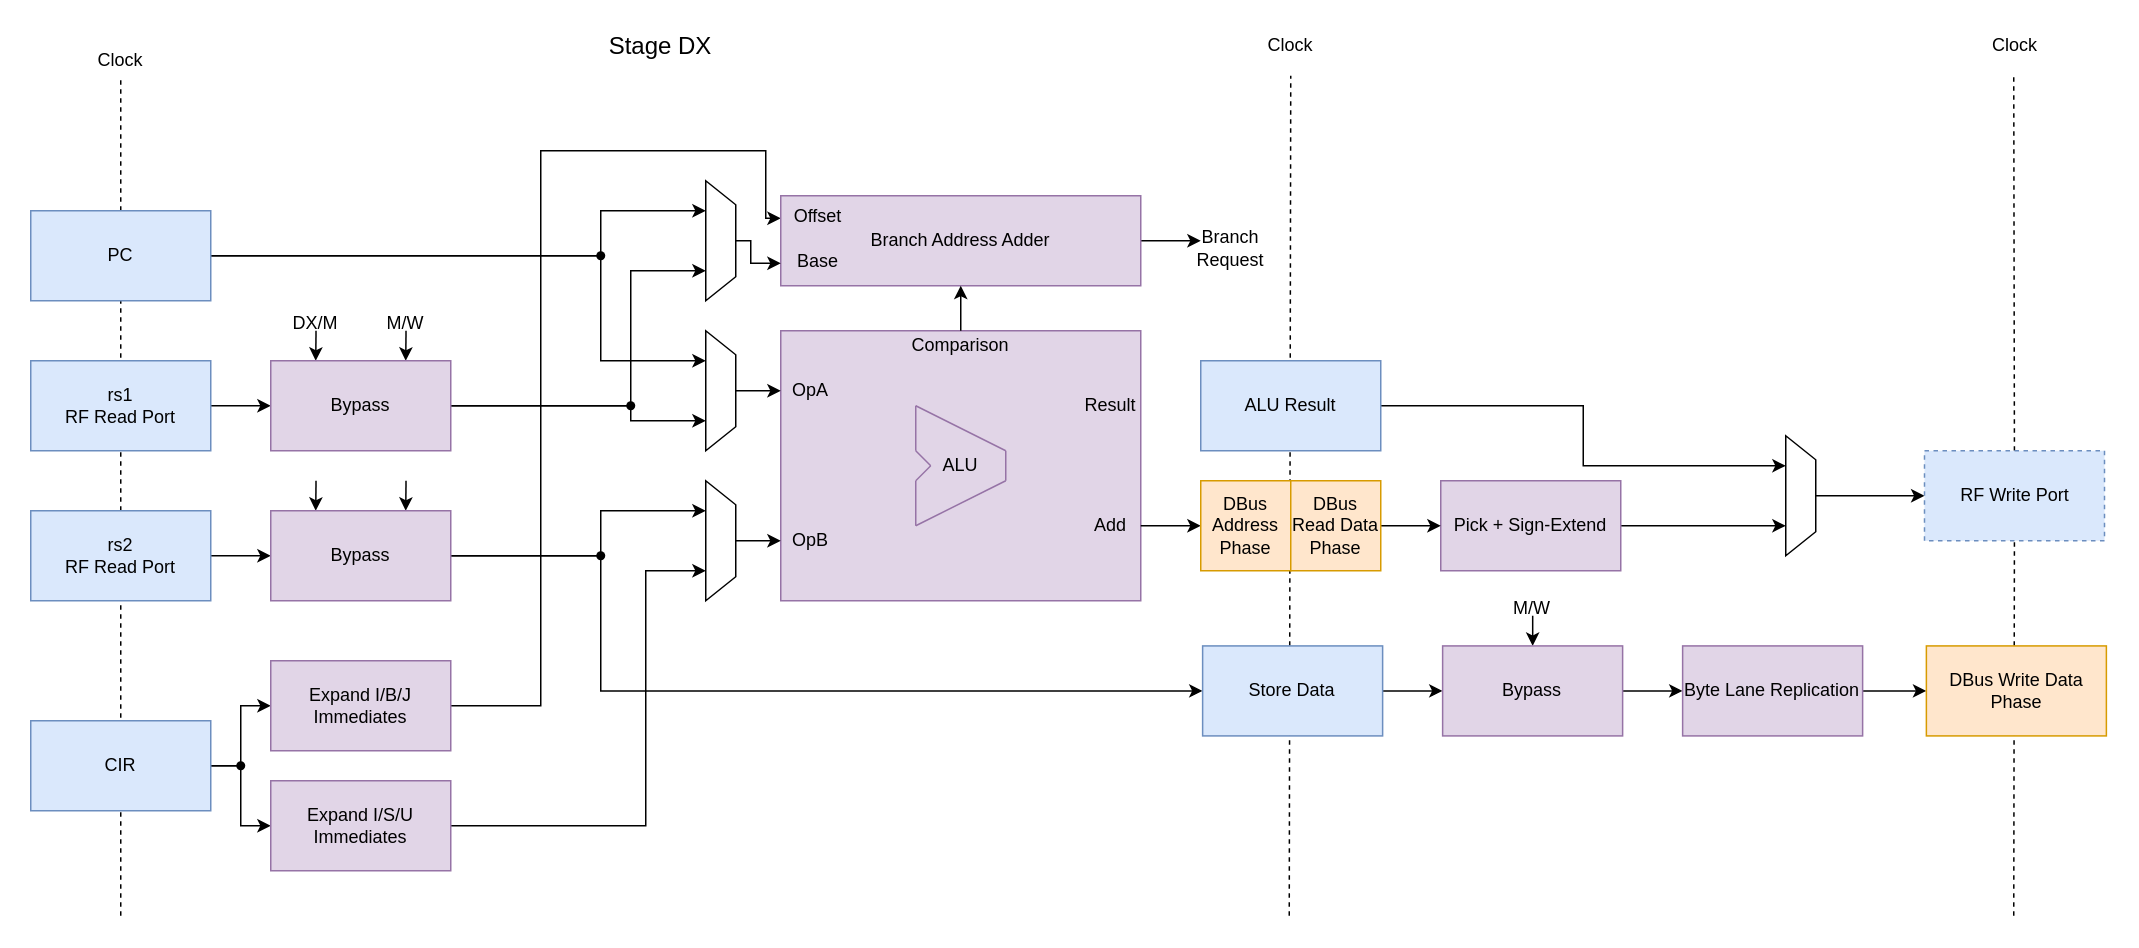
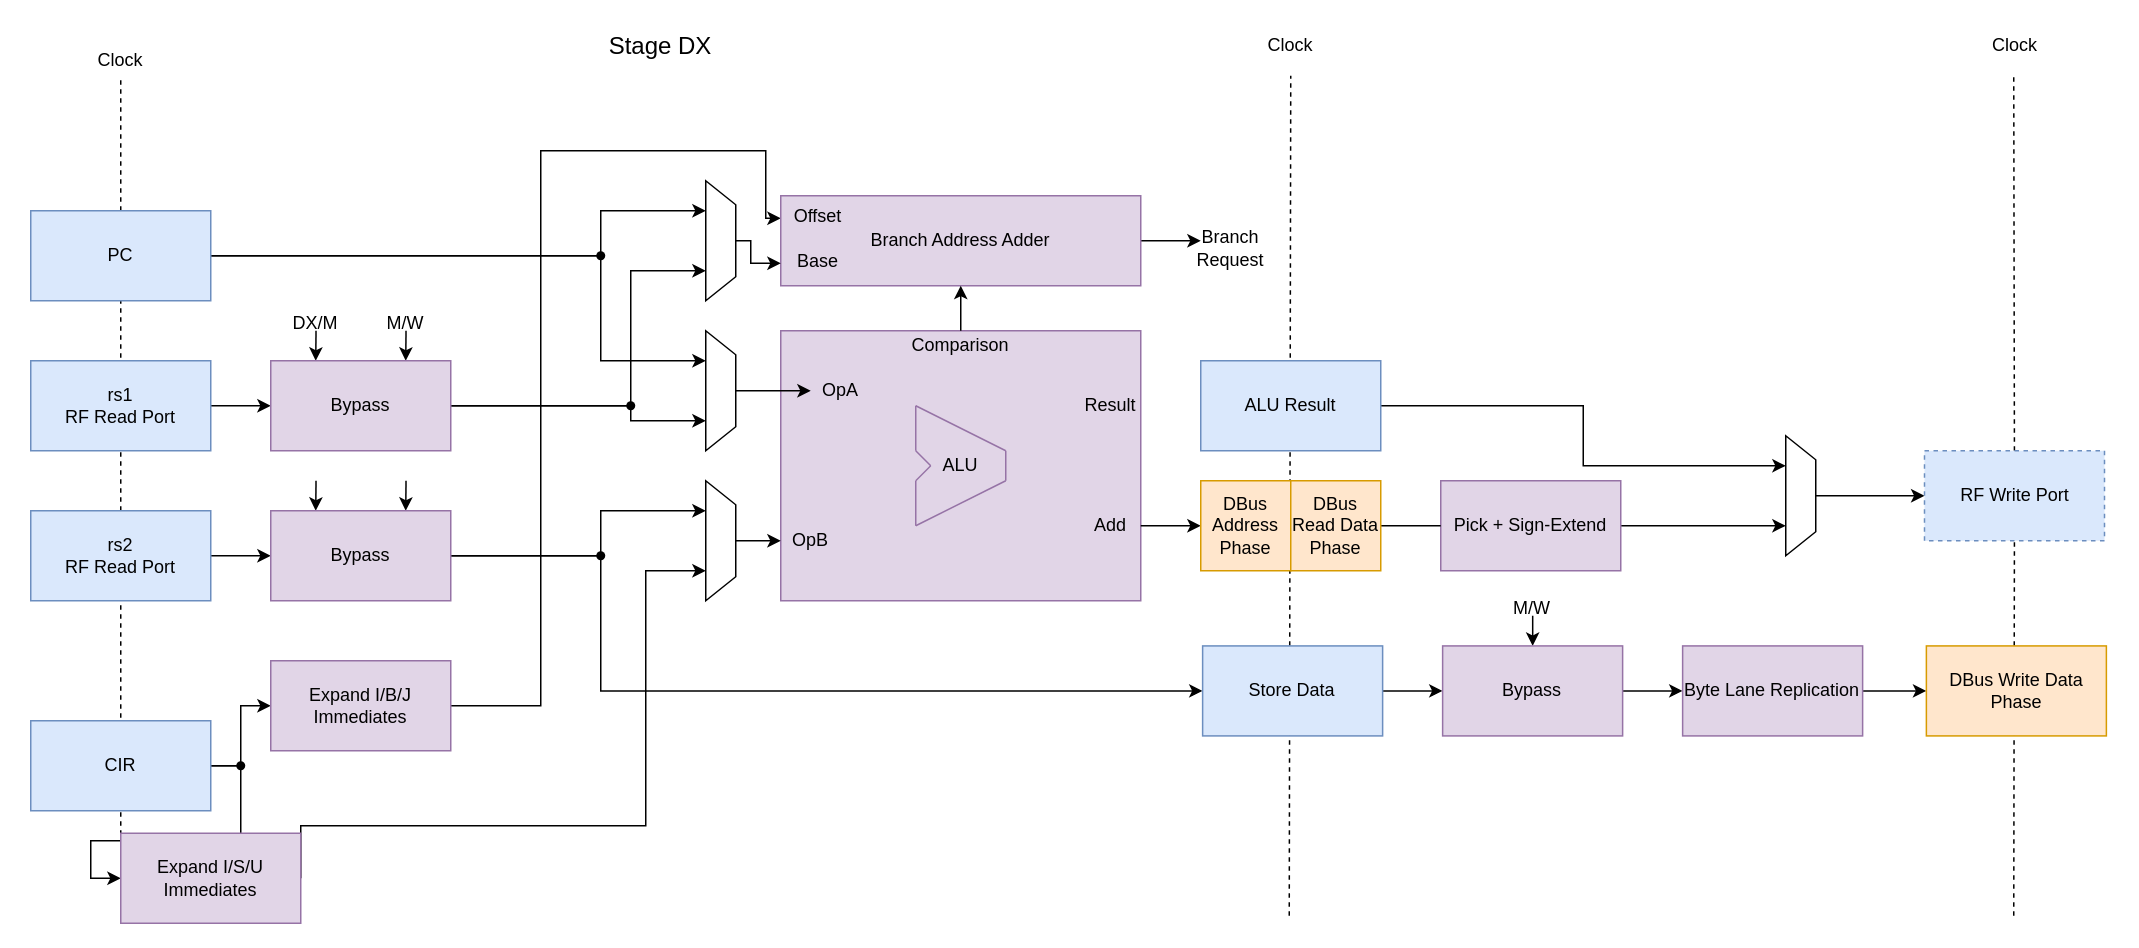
(811, 391) -> (841, 391)
(1429, 526) -> (1433, 526)
(361, 826) -> (211, 878)
